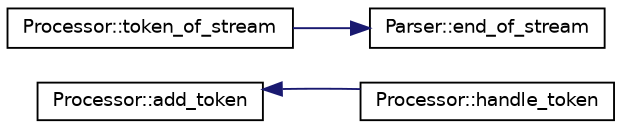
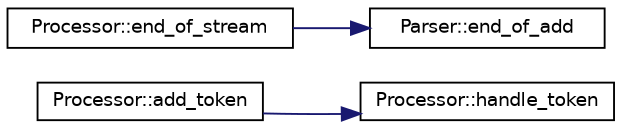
(150, 28) -> (150, 28)
(487, 28) -> (487, 28)
(321, 89) -> (302, 114)
